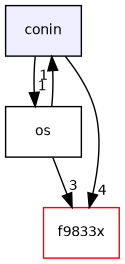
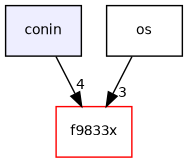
(34, 74) -> none
(53, 89) -> none
